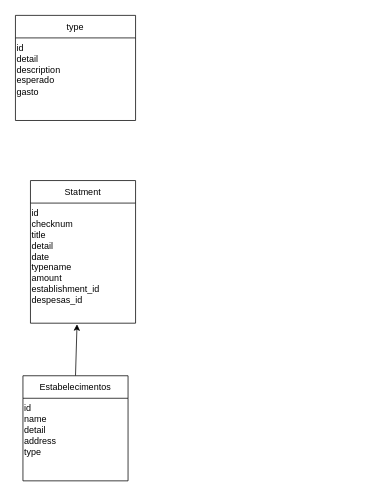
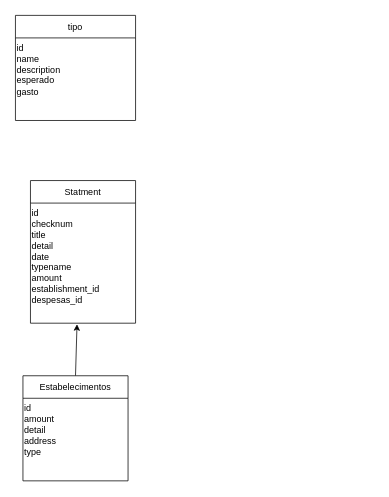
(75, 27) -> (75, 27)
(42, 70) -> (42, 70)
(42, 430) -> (42, 430)
